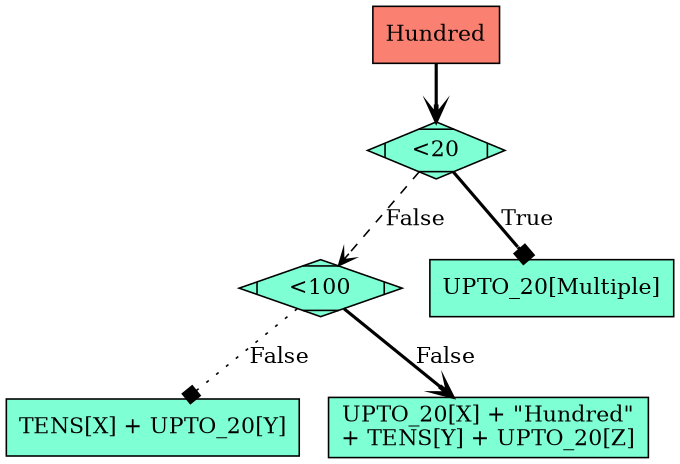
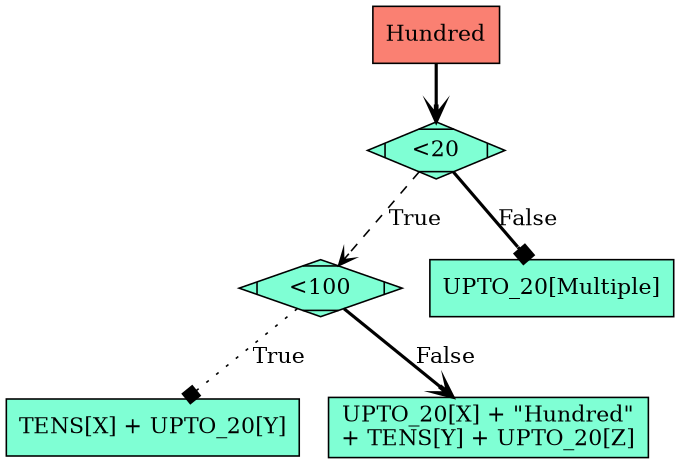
(416, 219) -> (416, 219)
(528, 219) -> (528, 219)
(279, 357) -> (279, 357)
